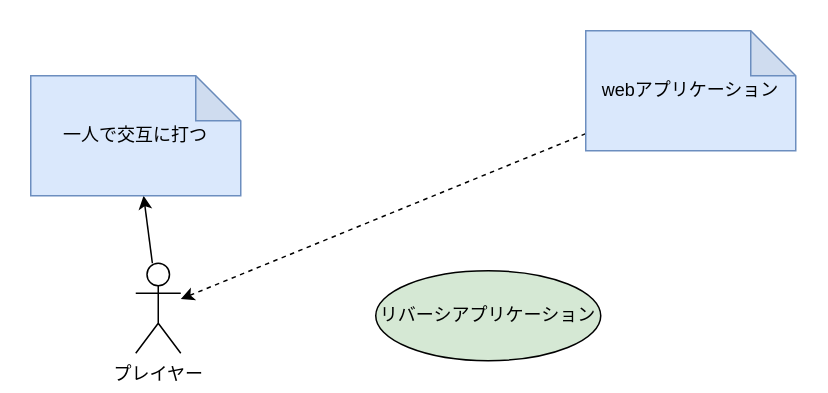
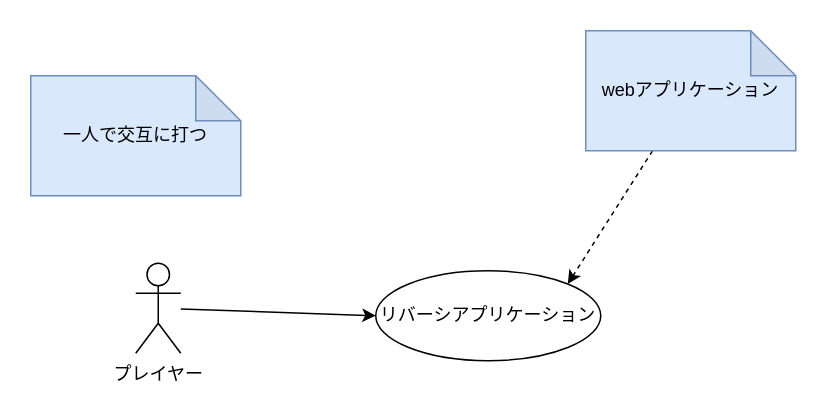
(388, 214) -> (613, 213)
(149, 234) -> (273, 312)
(488, 316) -> (488, 316)
